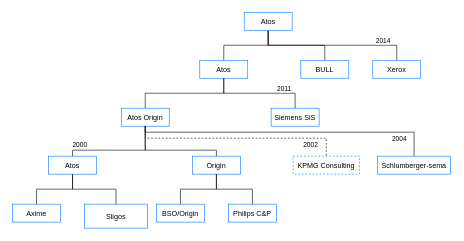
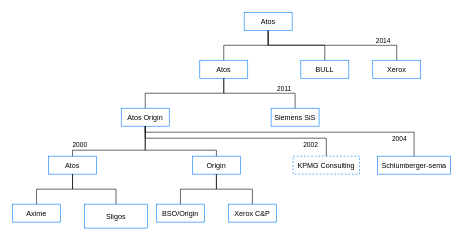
(245, 138) -> (245, 138)
(252, 214) -> (252, 214)
